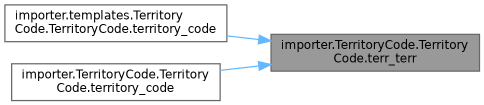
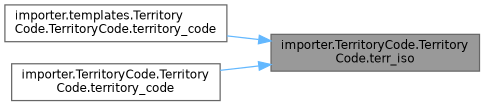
(375, 53) -> (375, 53)
